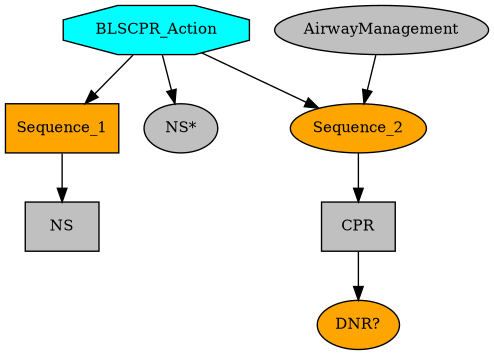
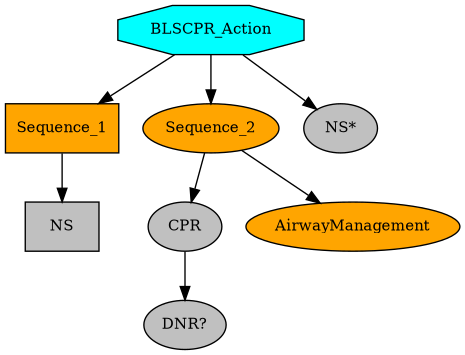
(382, 30) -> (353, 227)
(372, 73) -> (275, 173)
(358, 227) -> (185, 227)
(358, 325) -> (185, 325)
